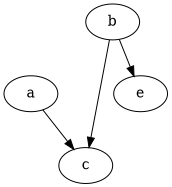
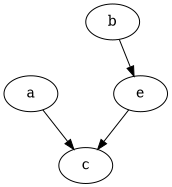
(100, 89) -> (116, 126)
